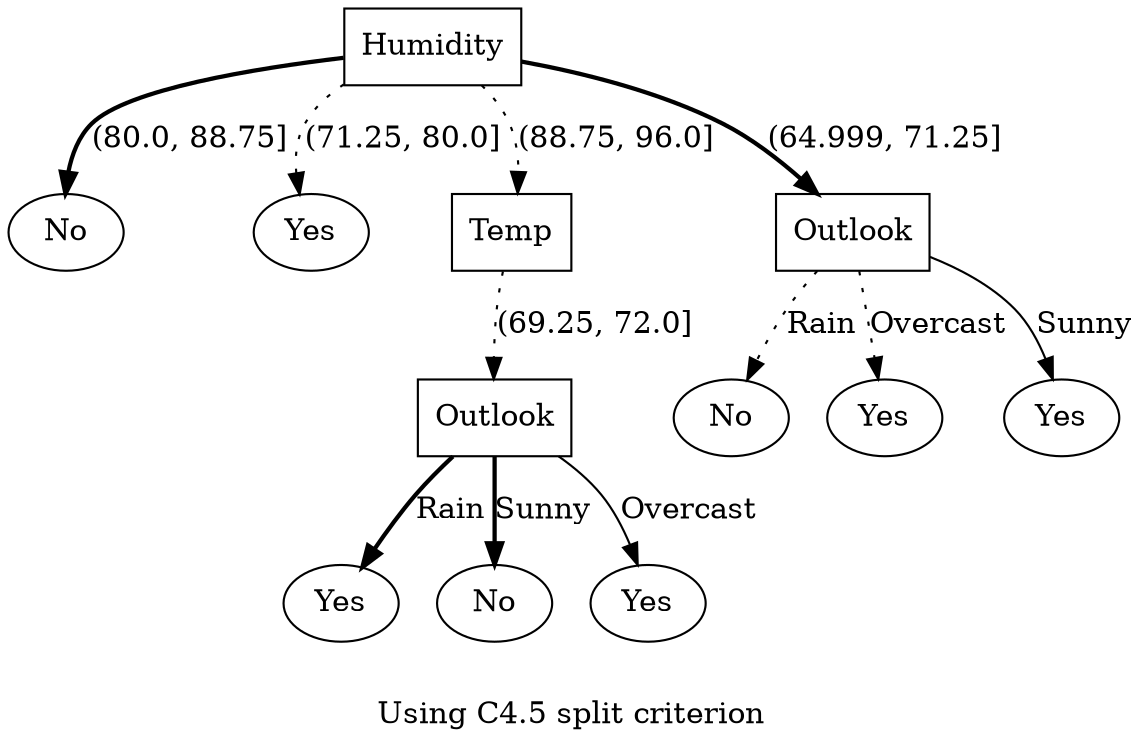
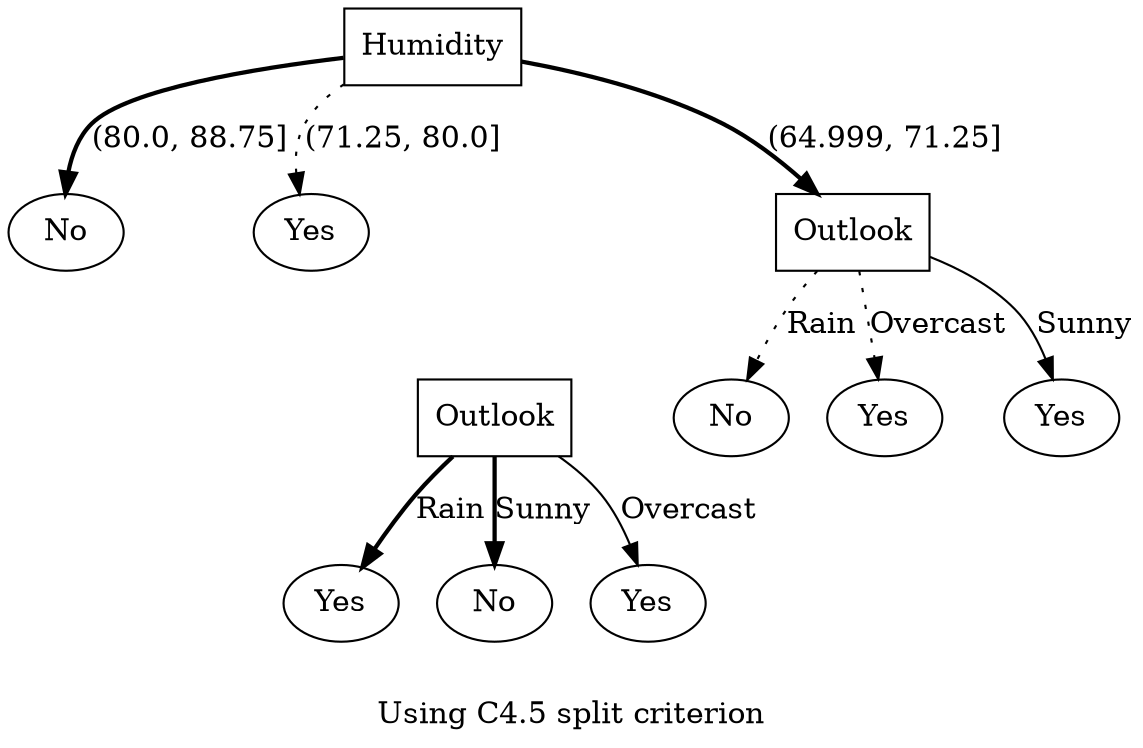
(512, 232) -> none
